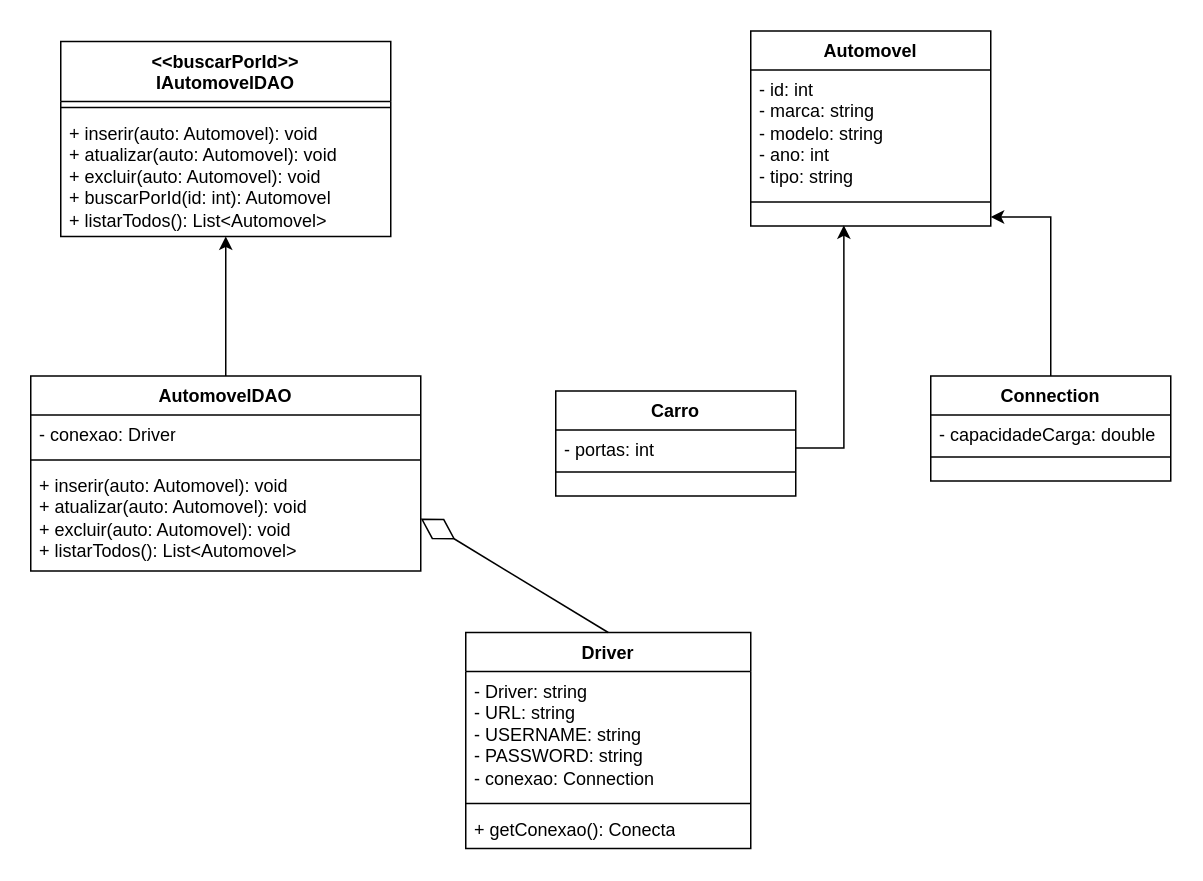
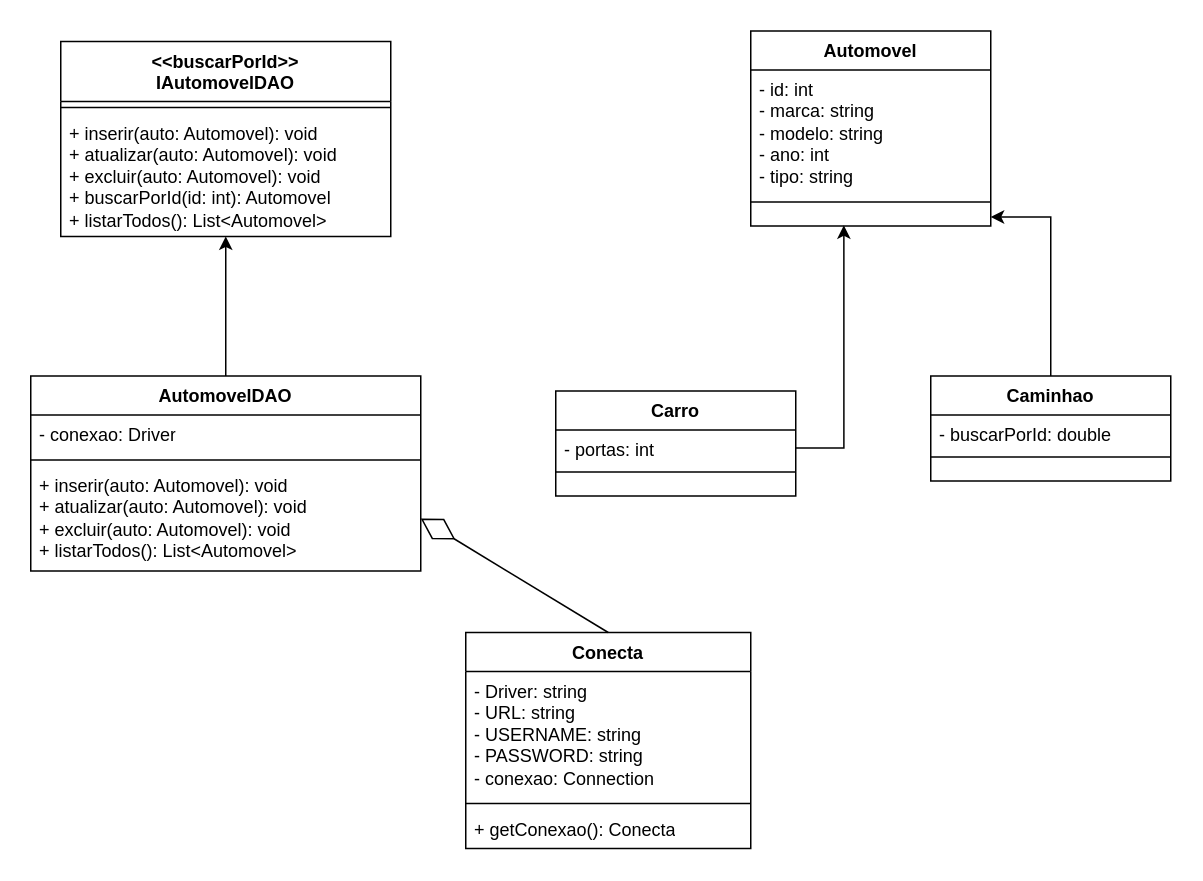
(1051, 397) -> (1051, 397)
(1052, 447) -> (1036, 436)
(608, 654) -> (608, 654)
